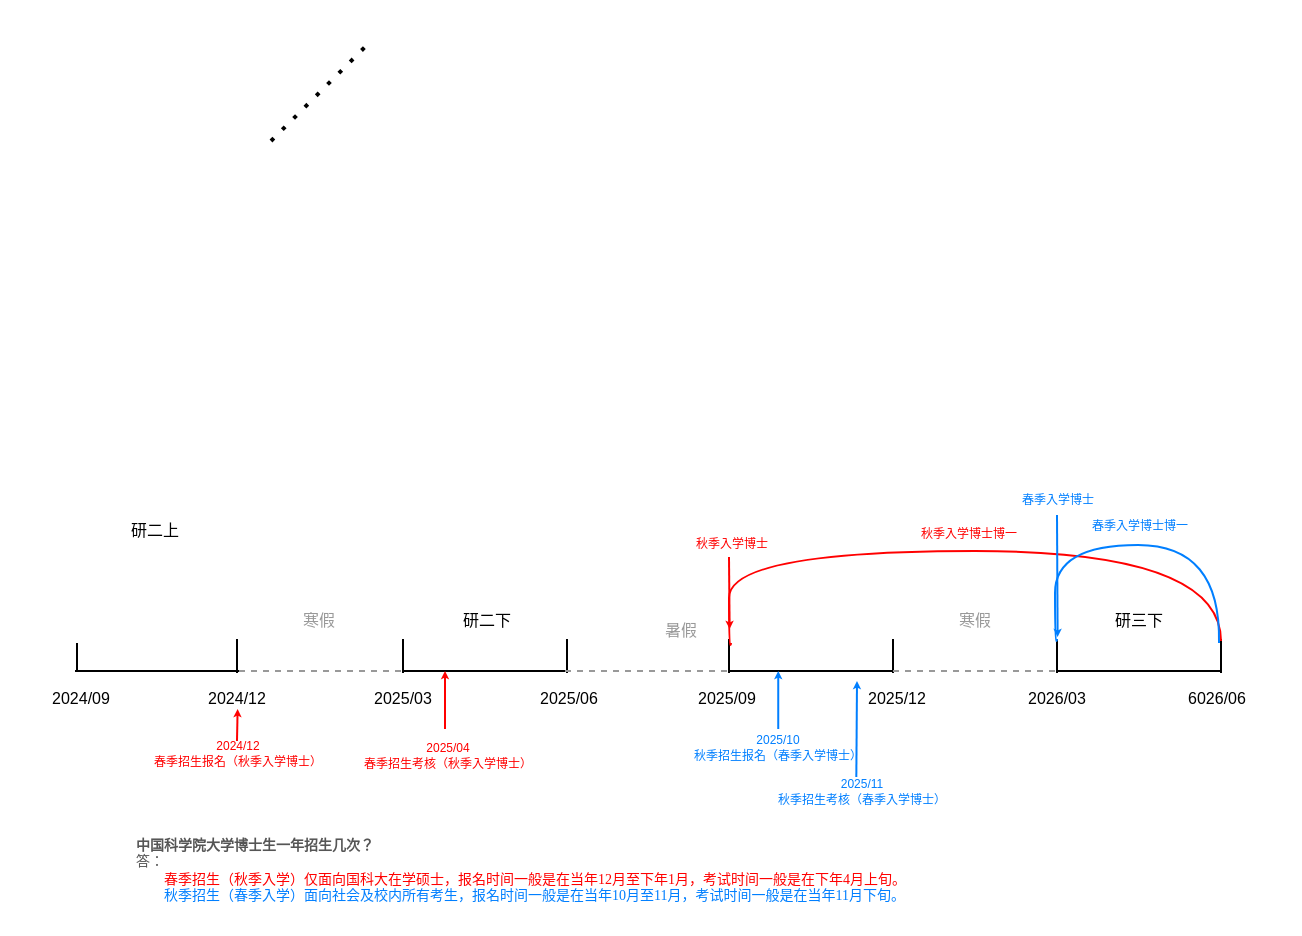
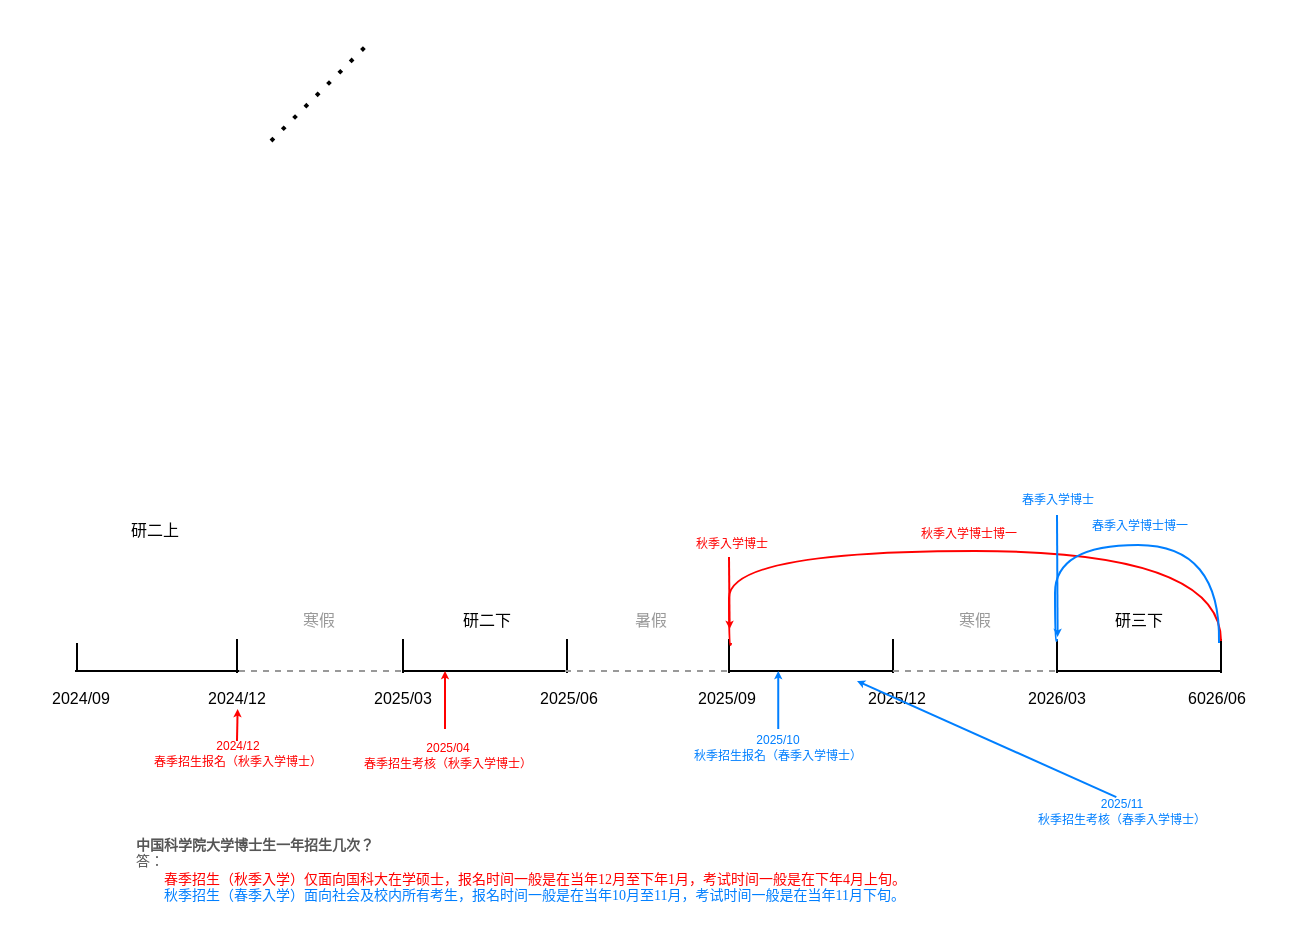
(682, 631) -> (652, 621)
(863, 793) -> (1123, 813)
